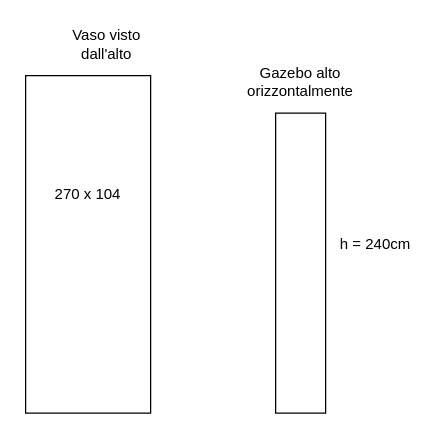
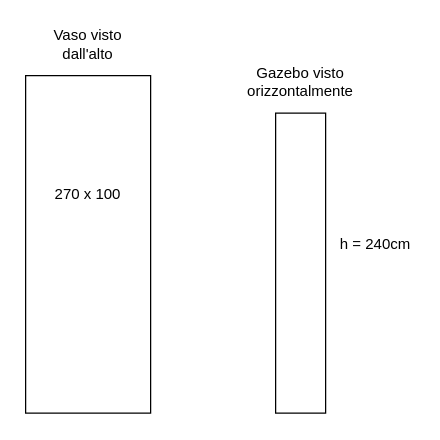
(107, 44) -> (88, 44)
(301, 82) -> (301, 82)
(88, 194) -> (88, 194)
